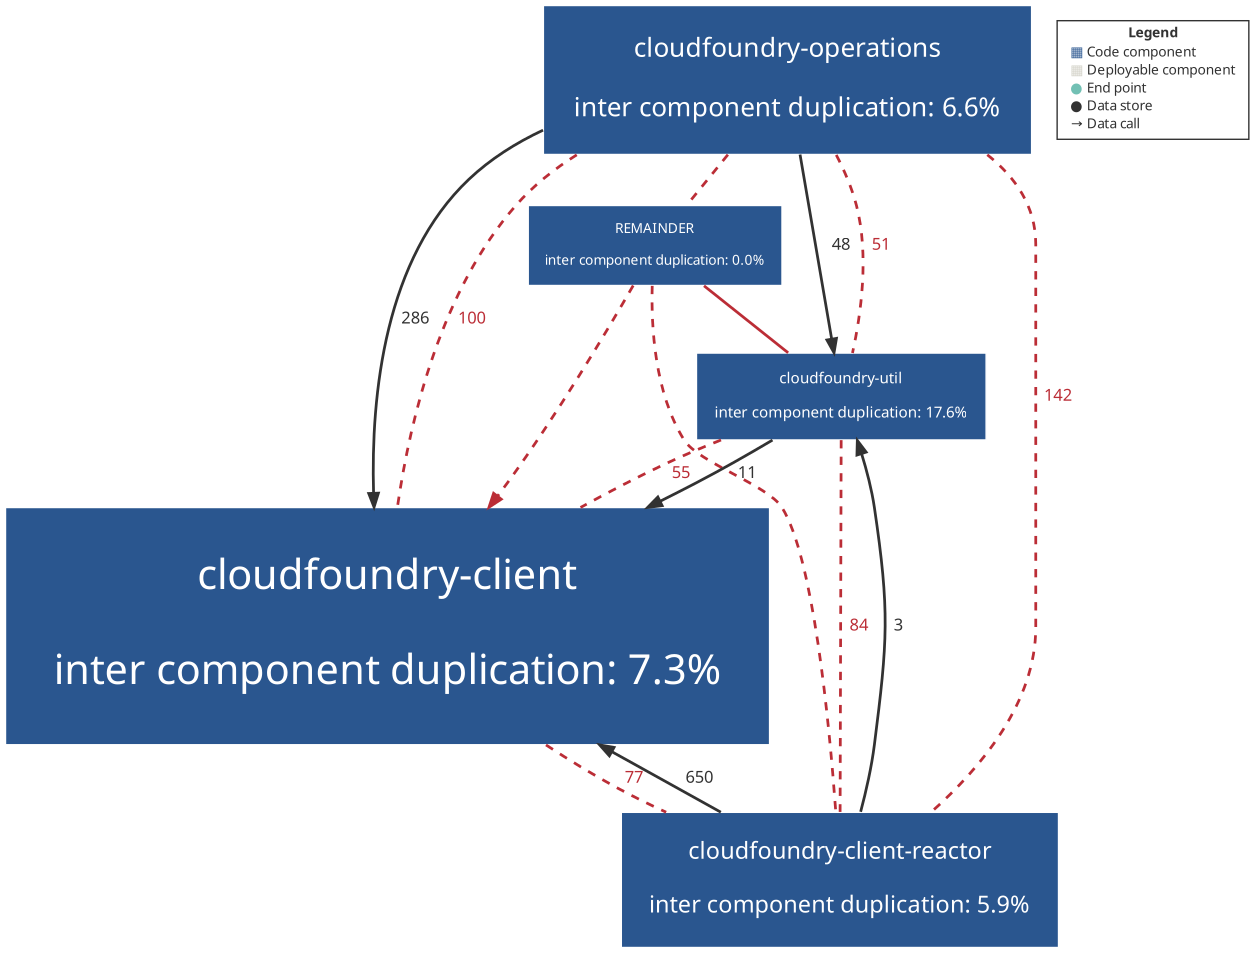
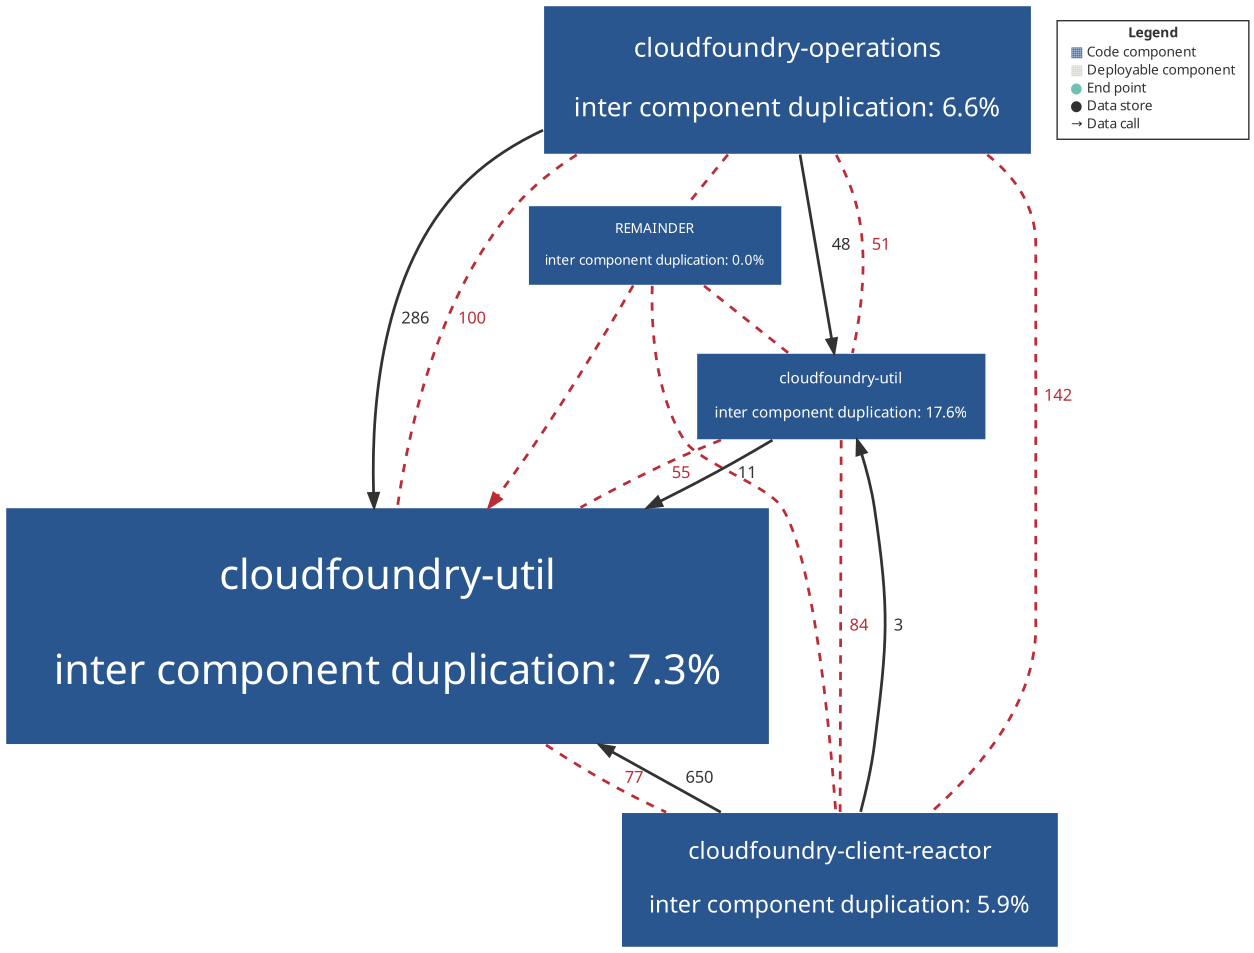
(746, 319) -> (746, 319)
(388, 626) -> (388, 626)
